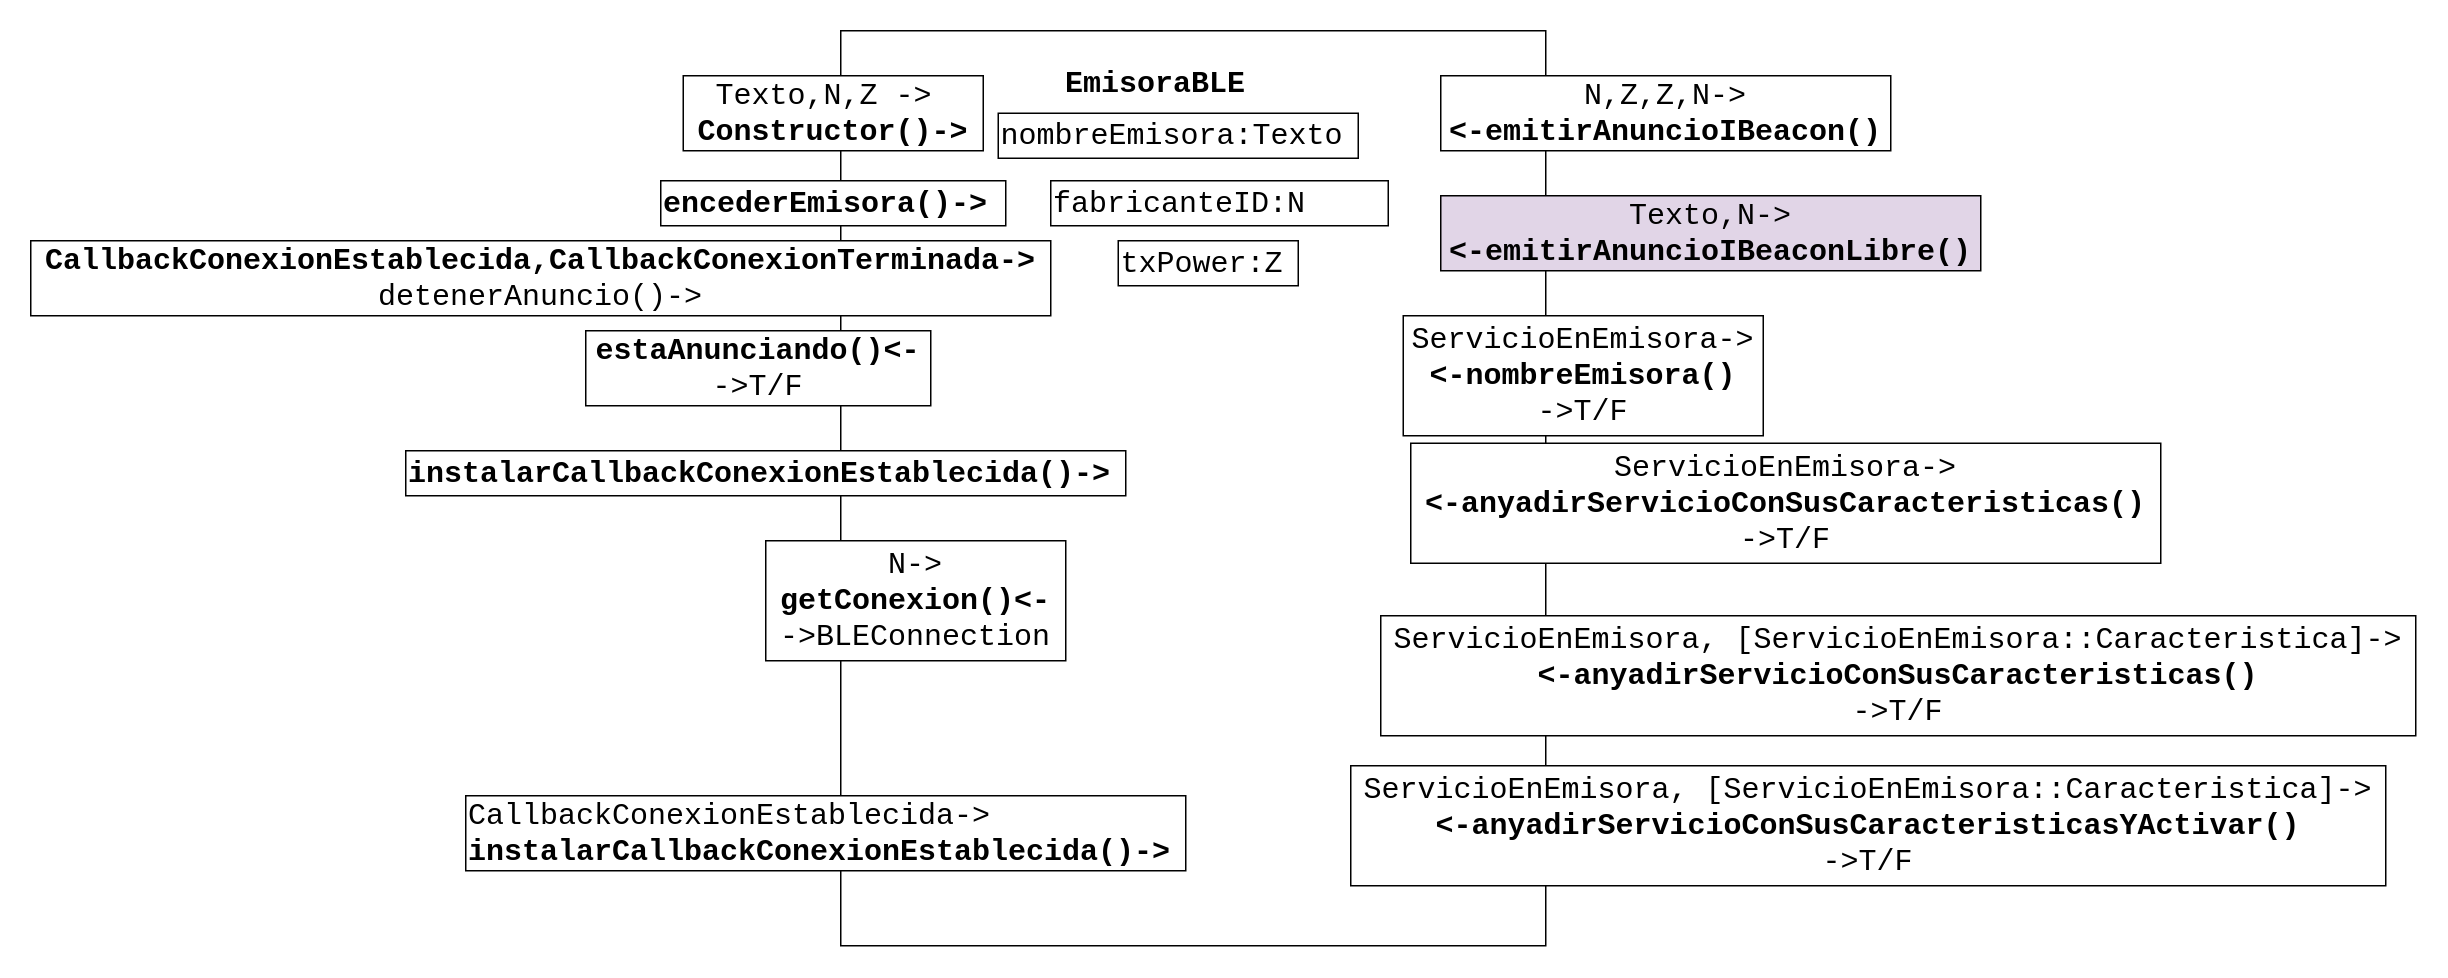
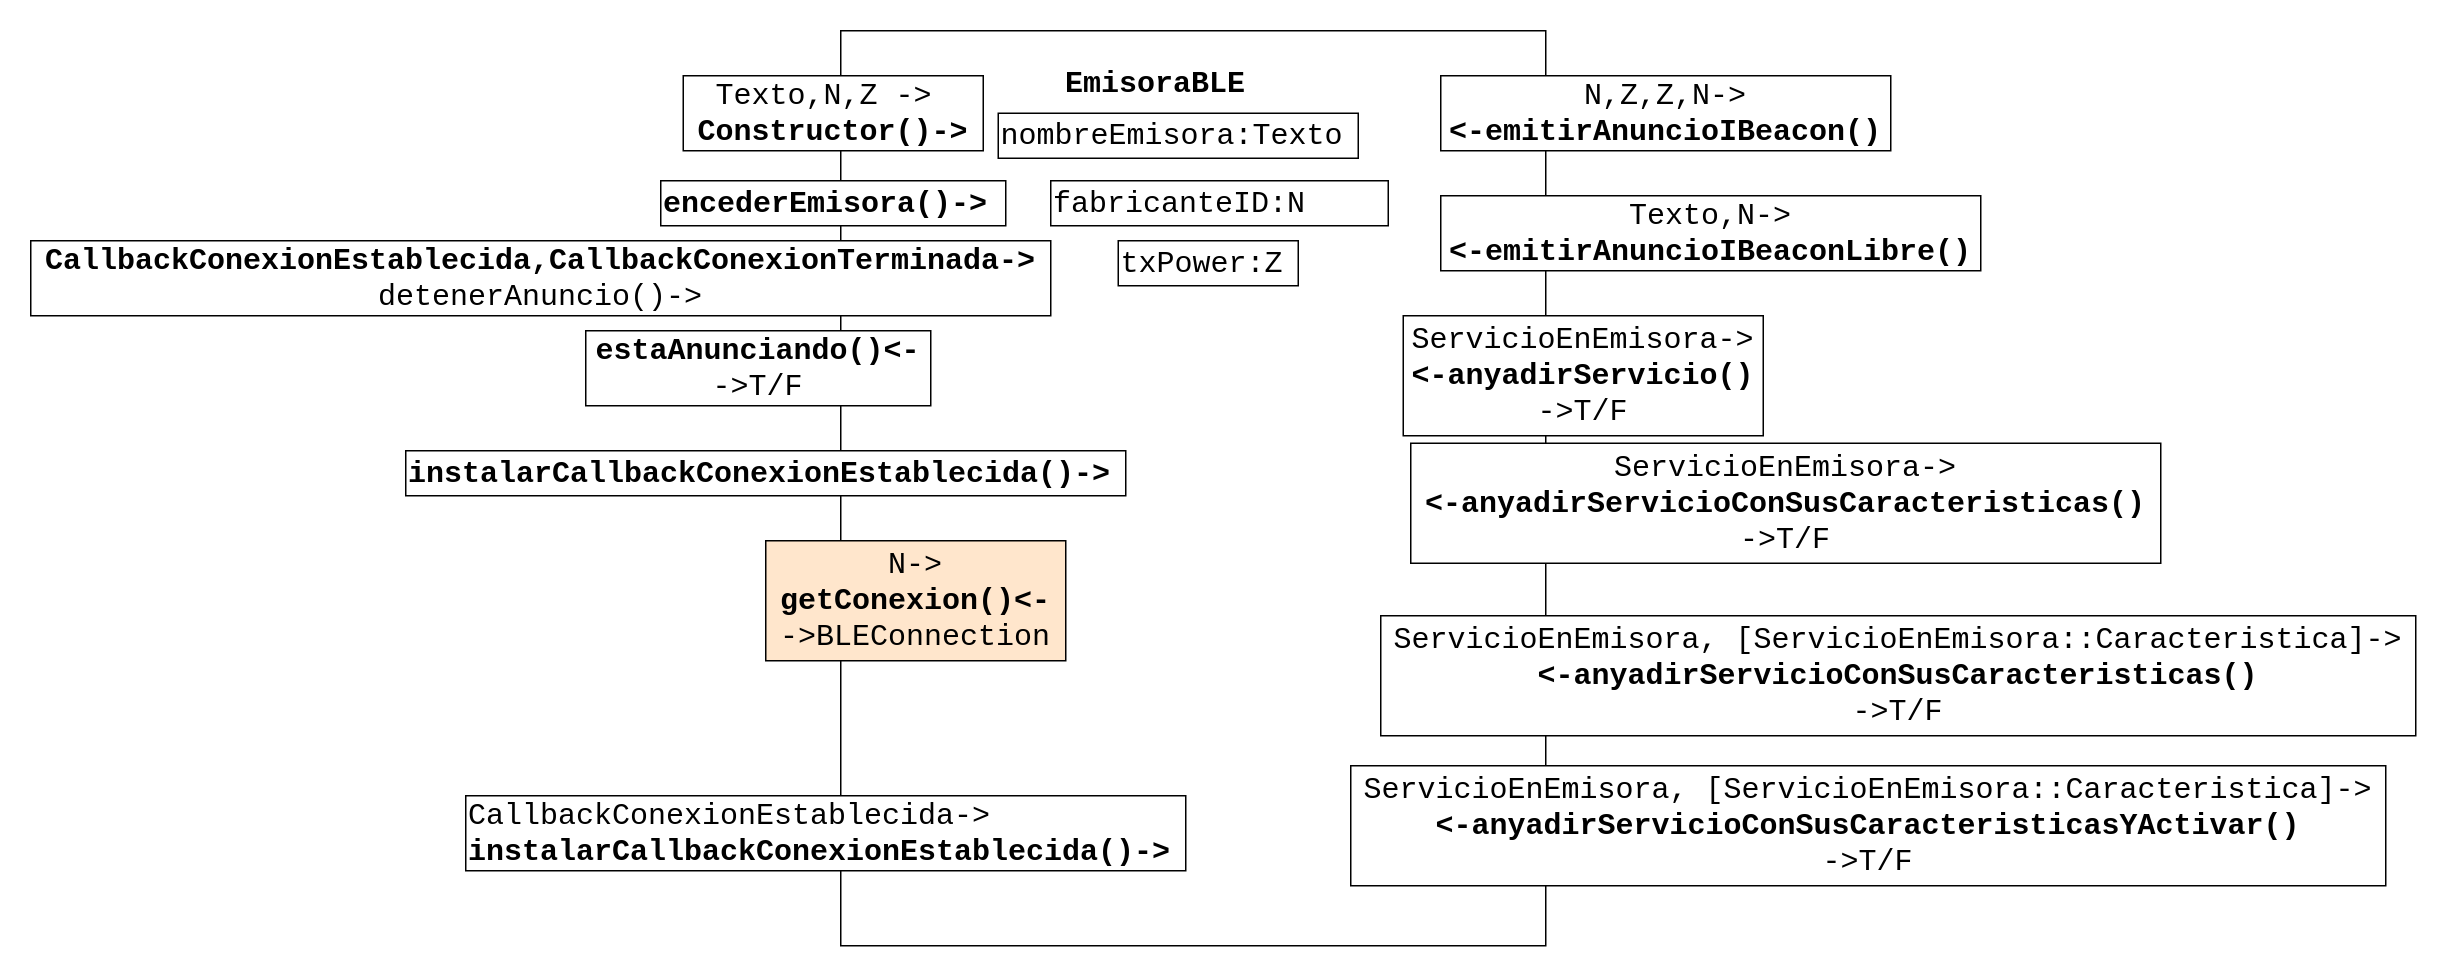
(1711, 233) -> (1711, 233)
(1583, 376) -> (1583, 376)
(916, 601) -> (916, 601)
